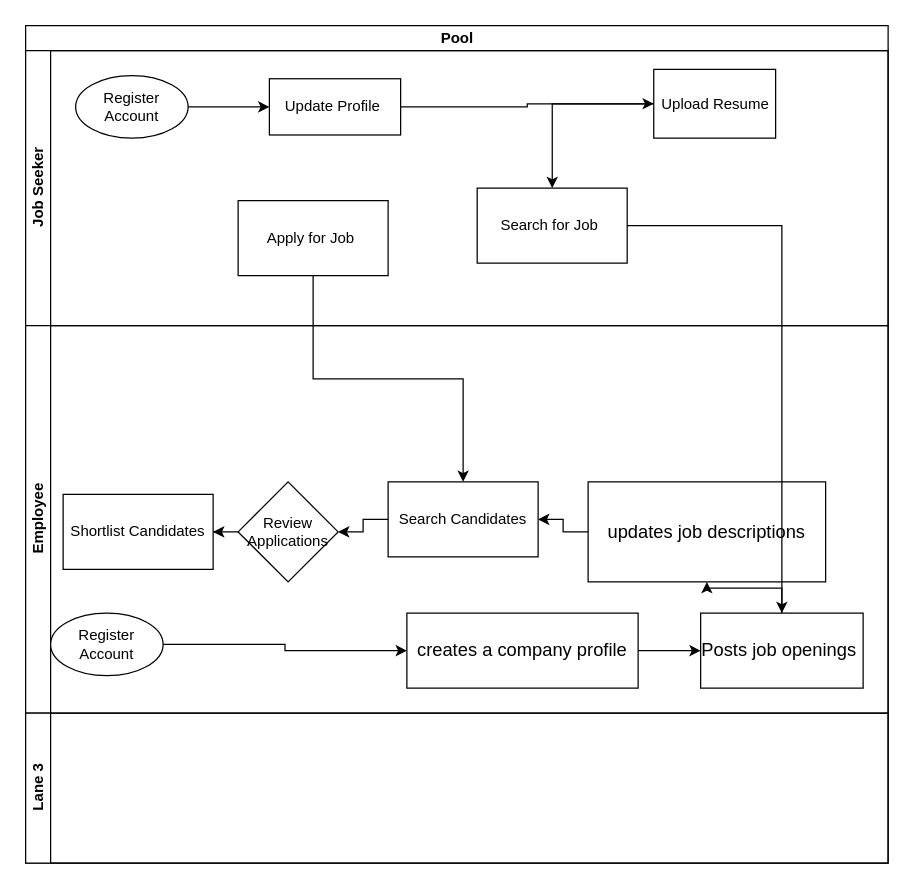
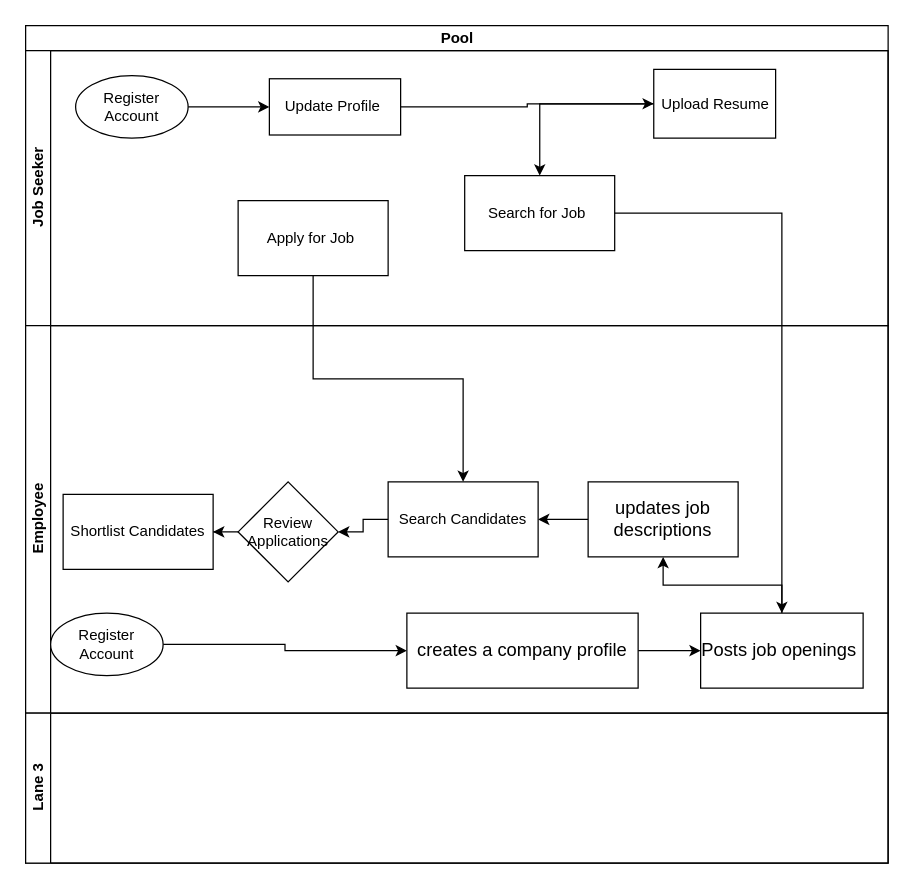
(552, 226) -> (540, 213)
(707, 532) -> (663, 519)
